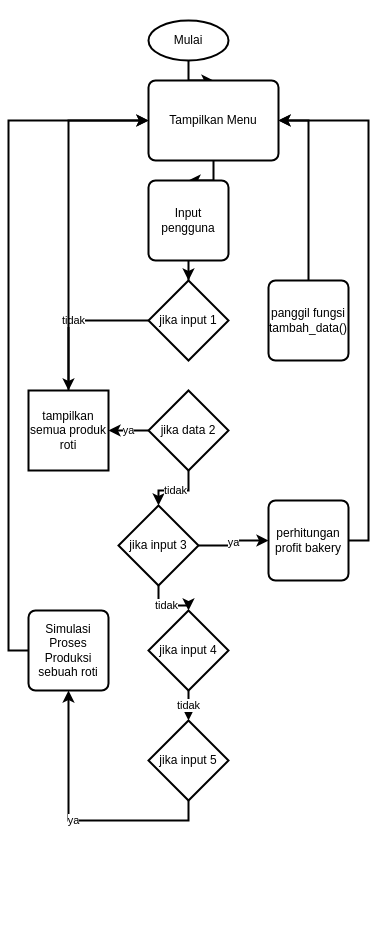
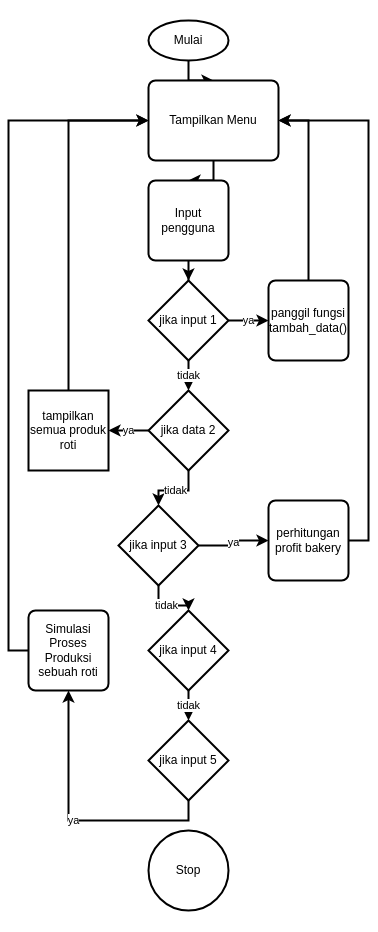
(110, 321) -> (189, 381)
none -> (244, 321)
none -> (189, 871)
